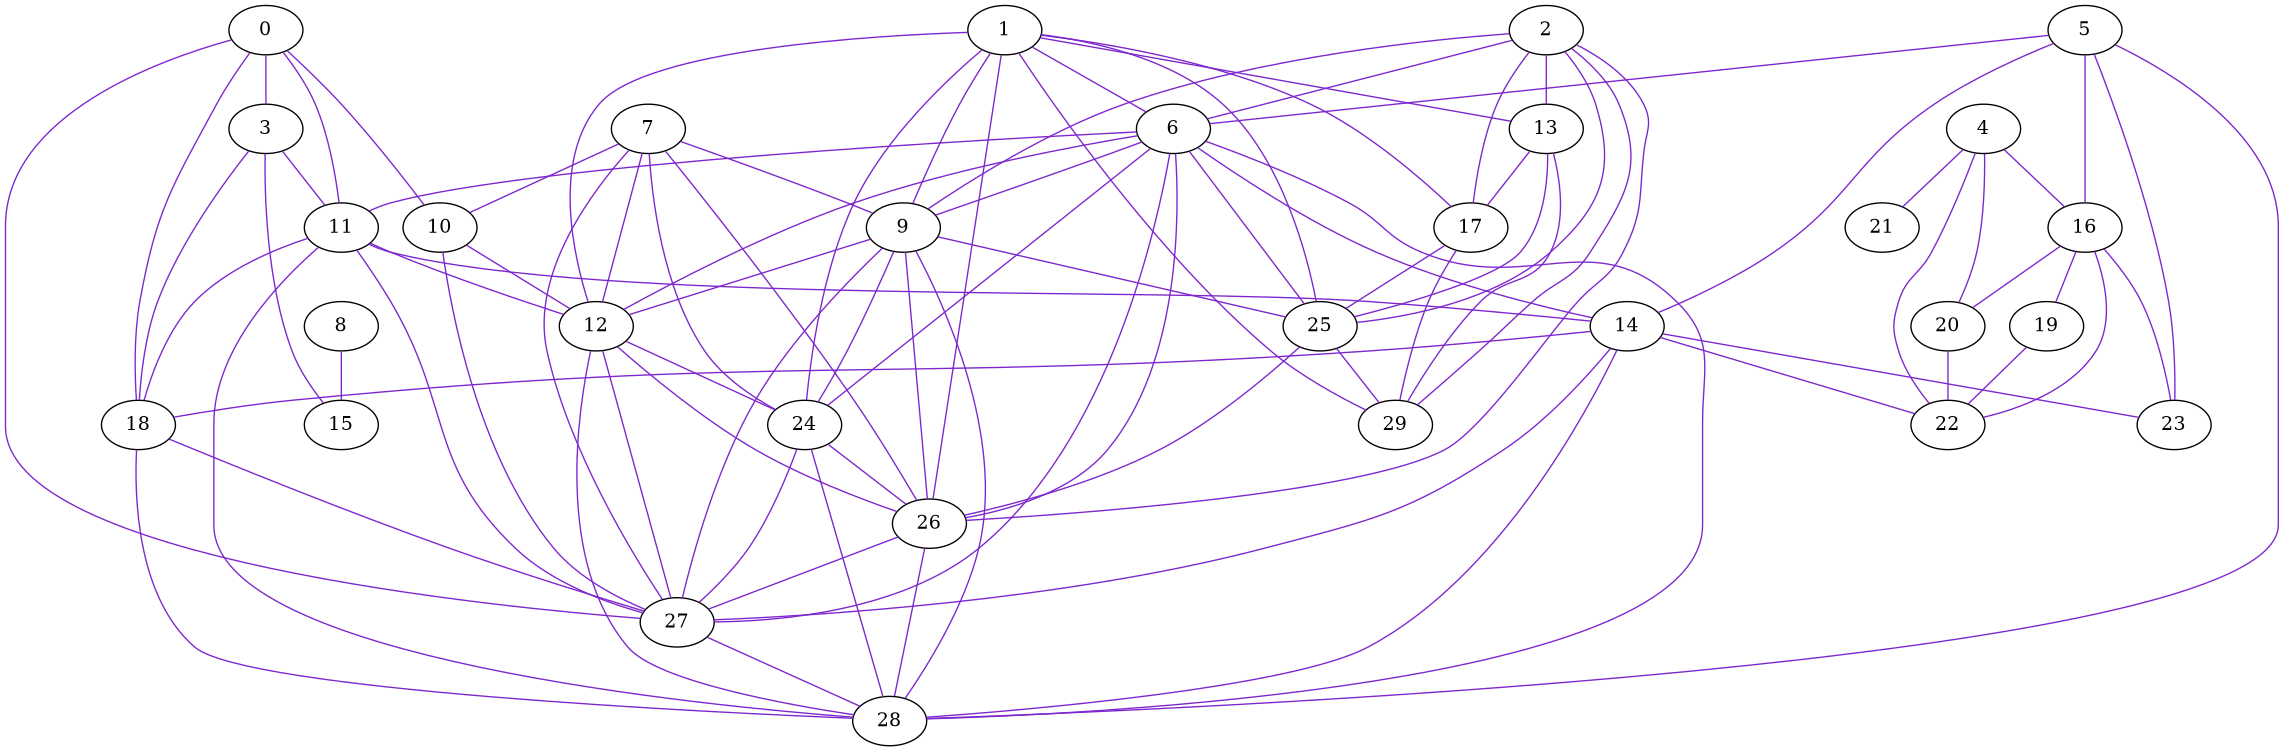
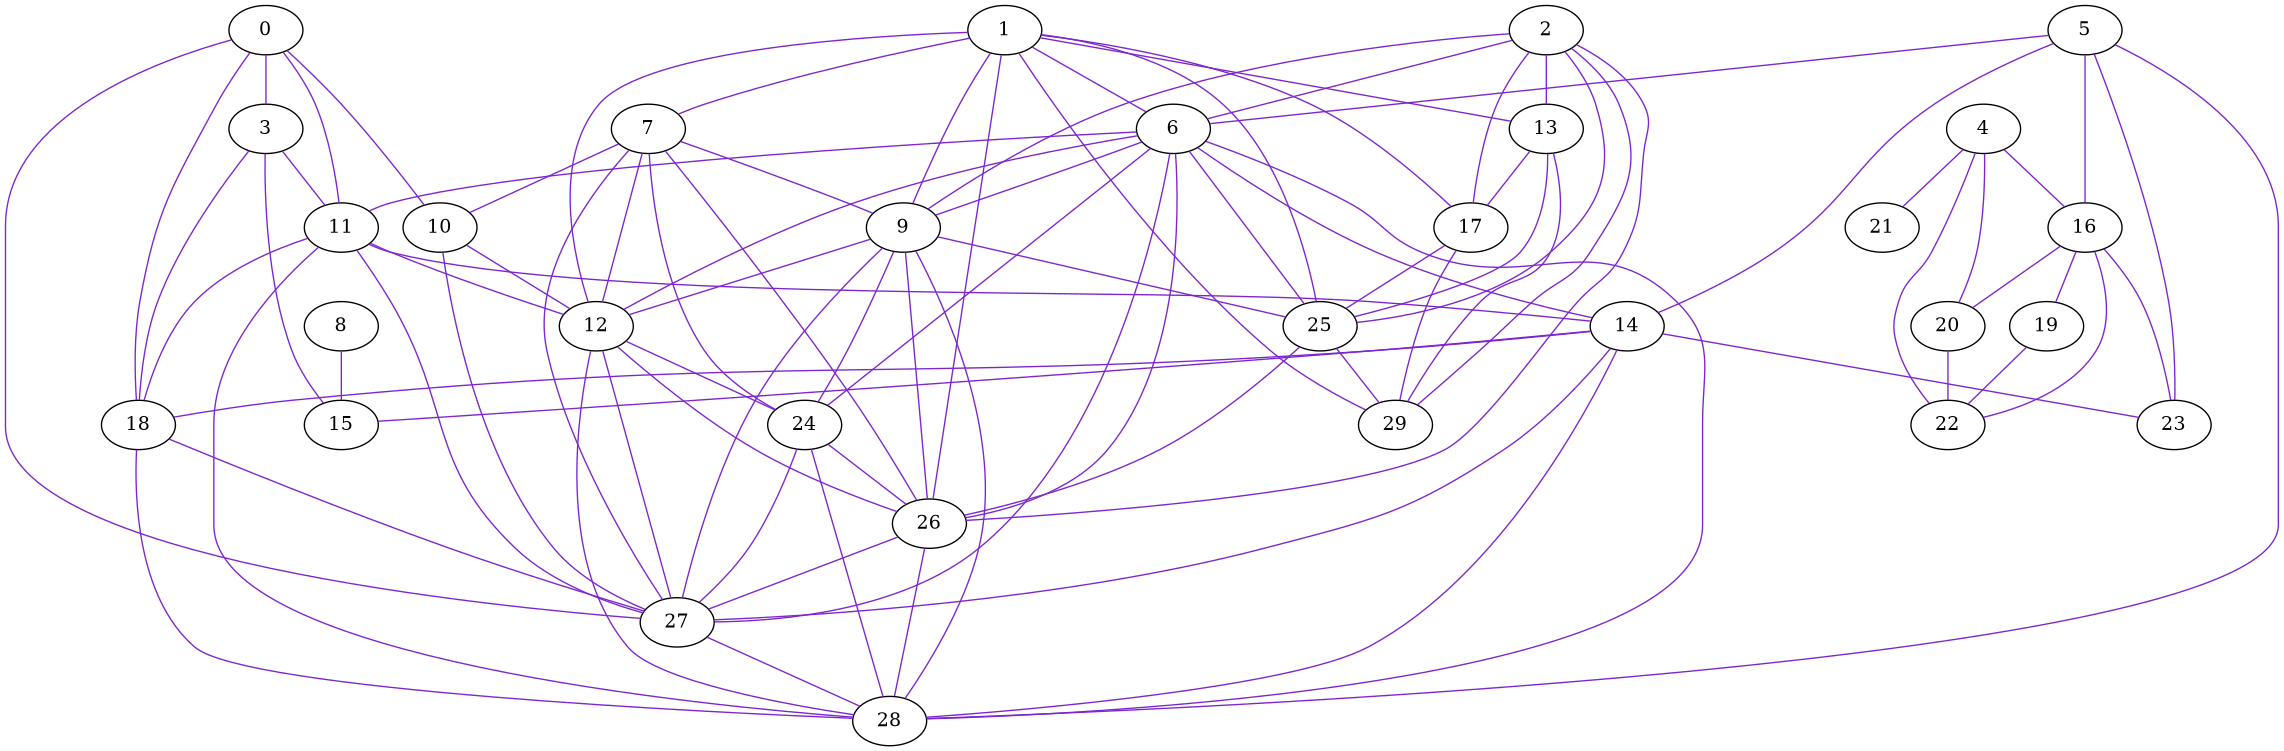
(850, 213) -> (823, 71)
(1787, 376) -> (985, 380)
